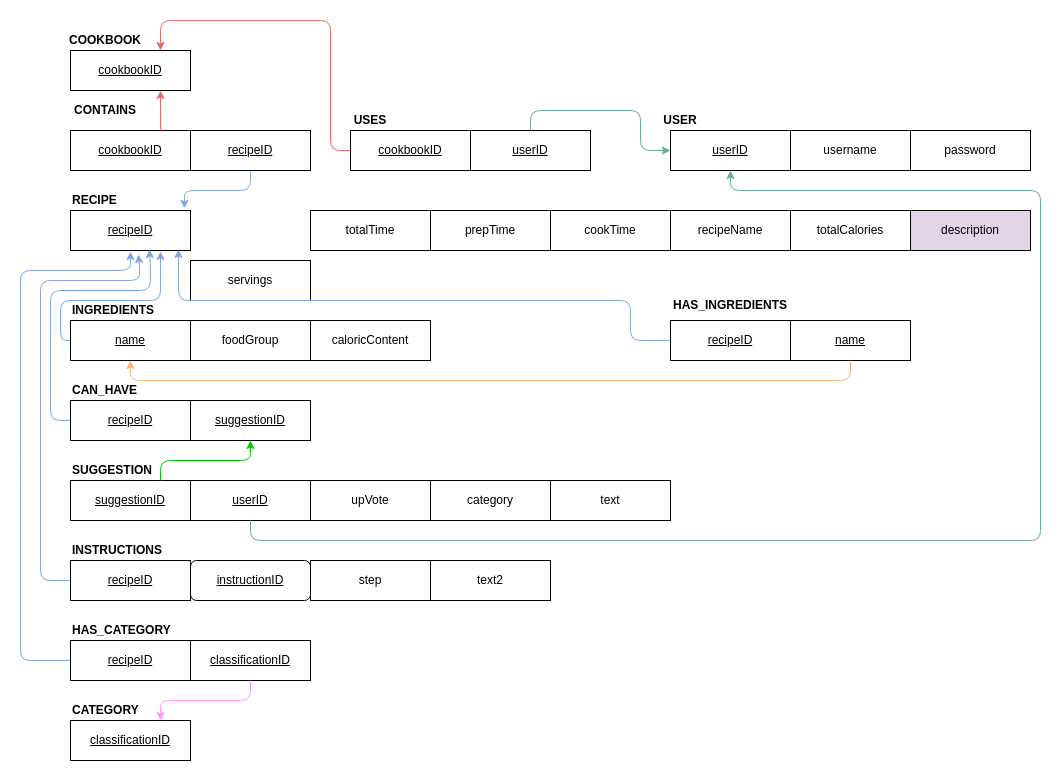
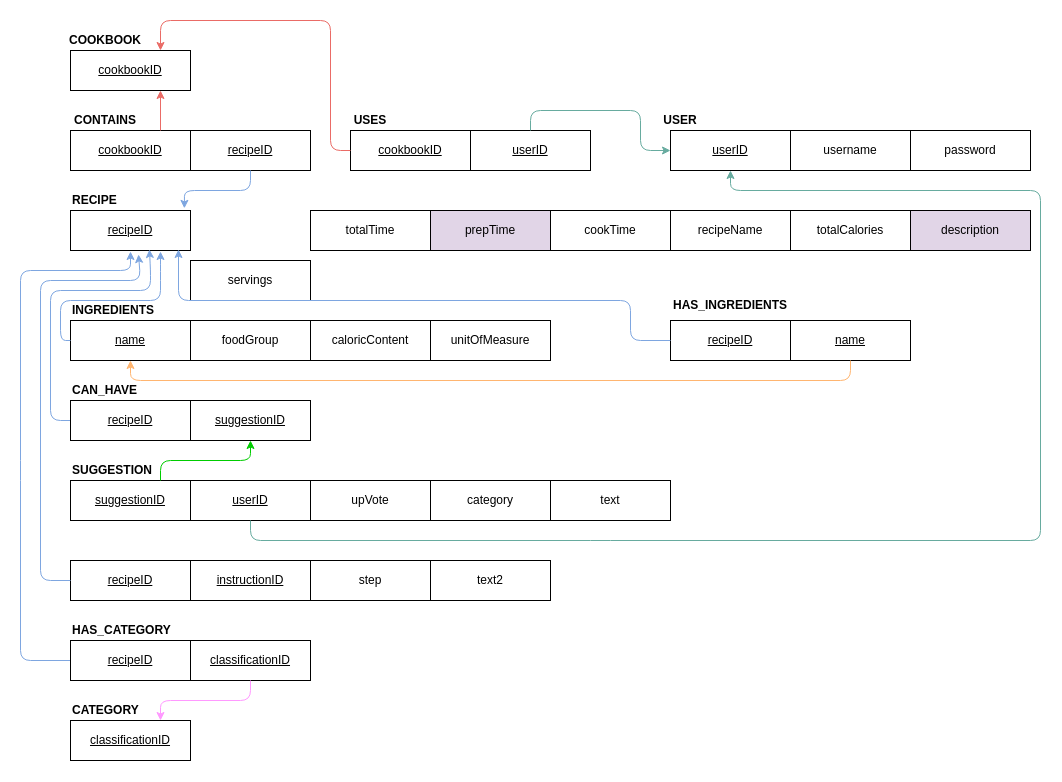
(106, 111) -> (106, 121)
(491, 231) -> (491, 231)
none -> (491, 341)
(116, 551) -> none
(251, 581) -> (251, 581)
